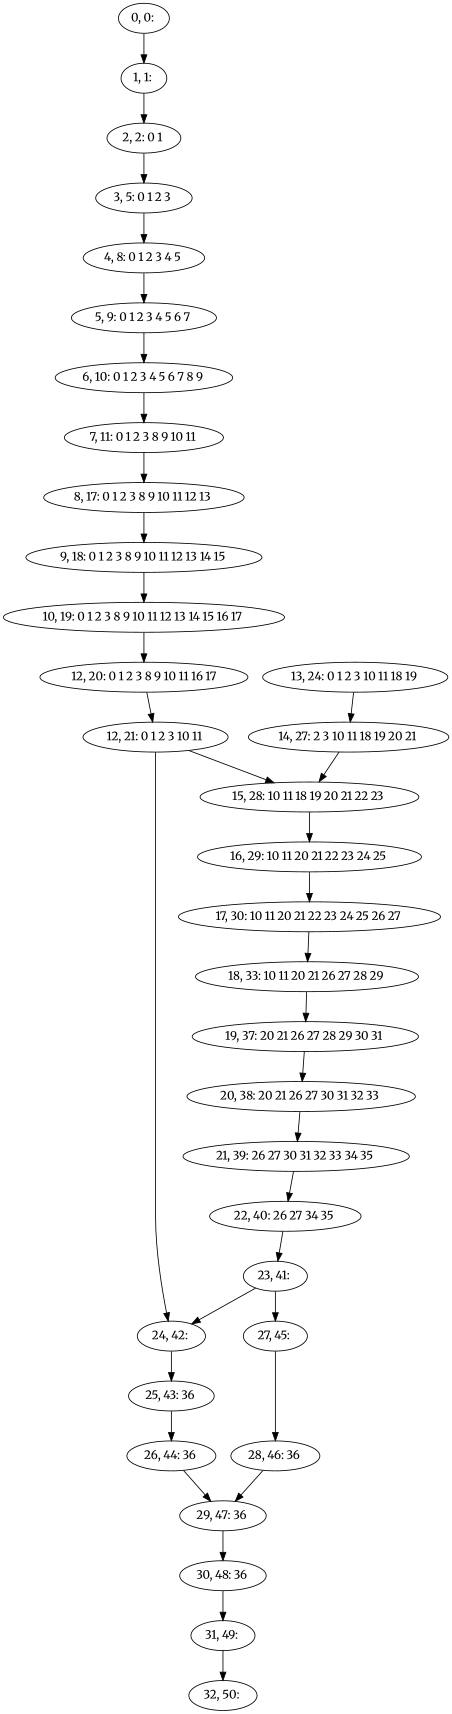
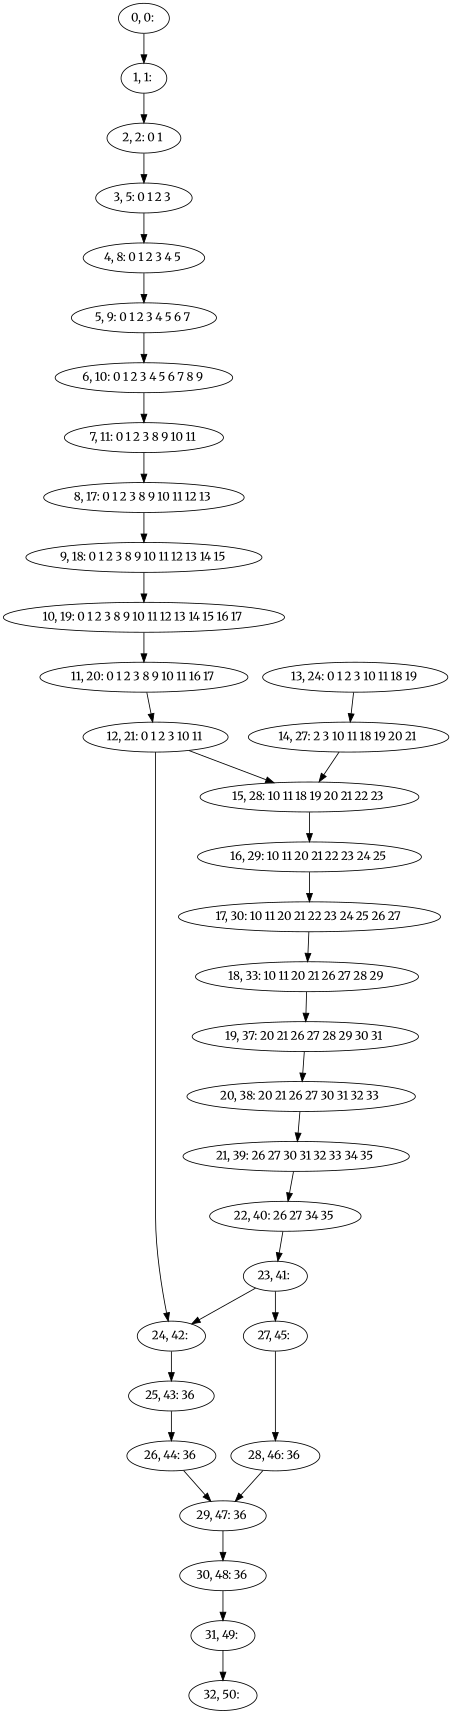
(144, 677) -> (144, 677)
